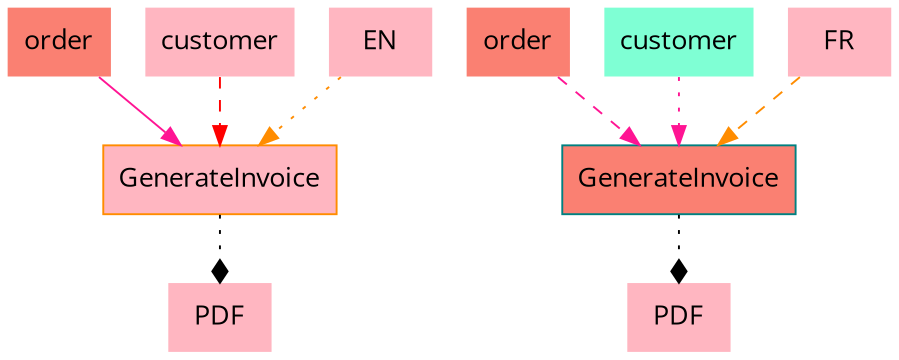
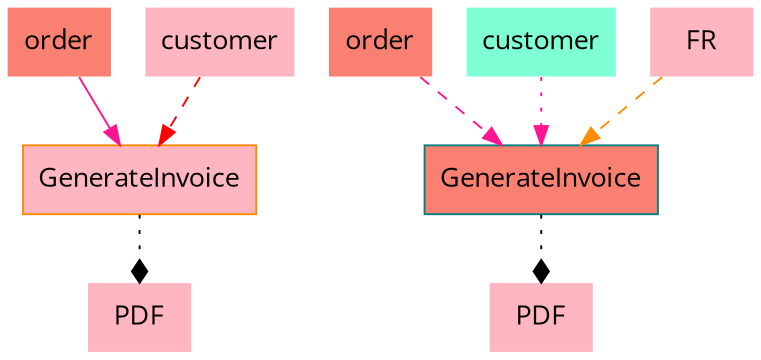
(381, 42) -> none
